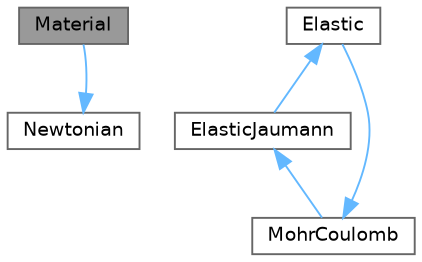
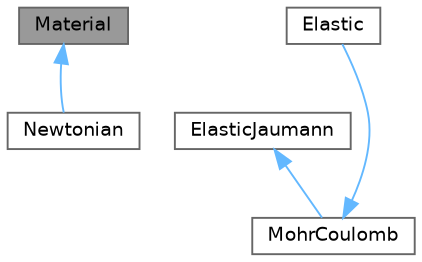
(86, 69) -> (61, 88)
(292, 86) -> none
